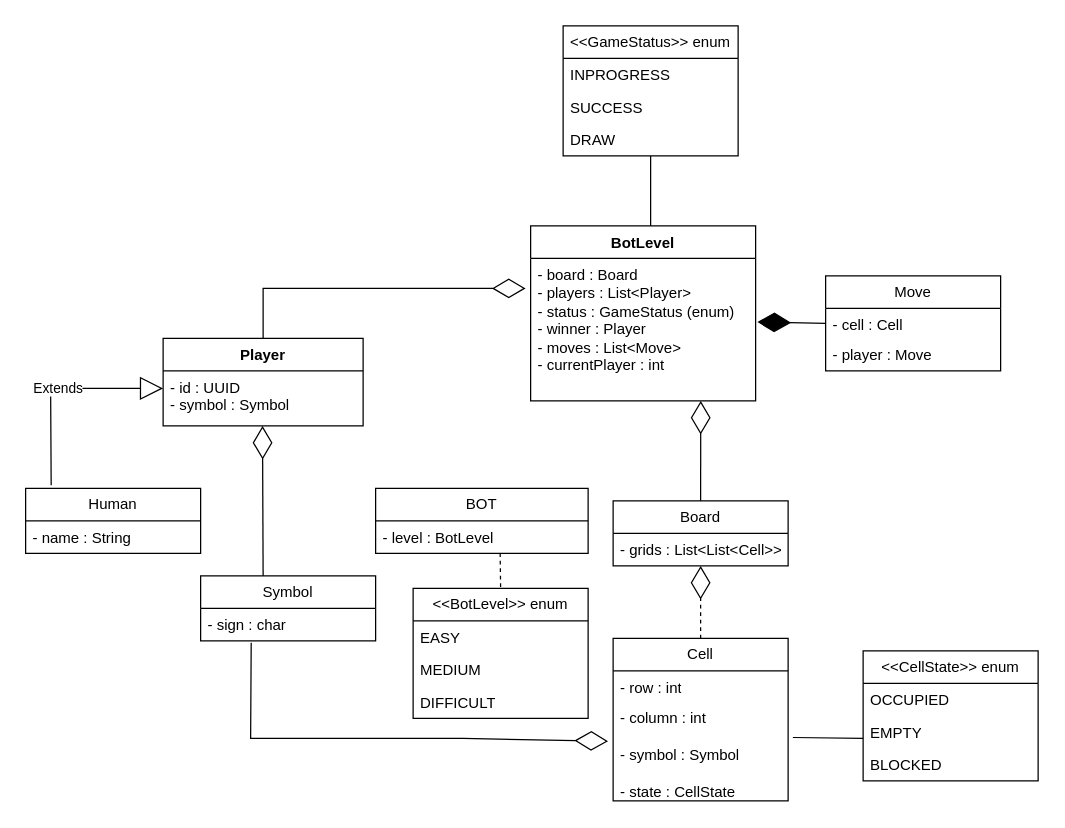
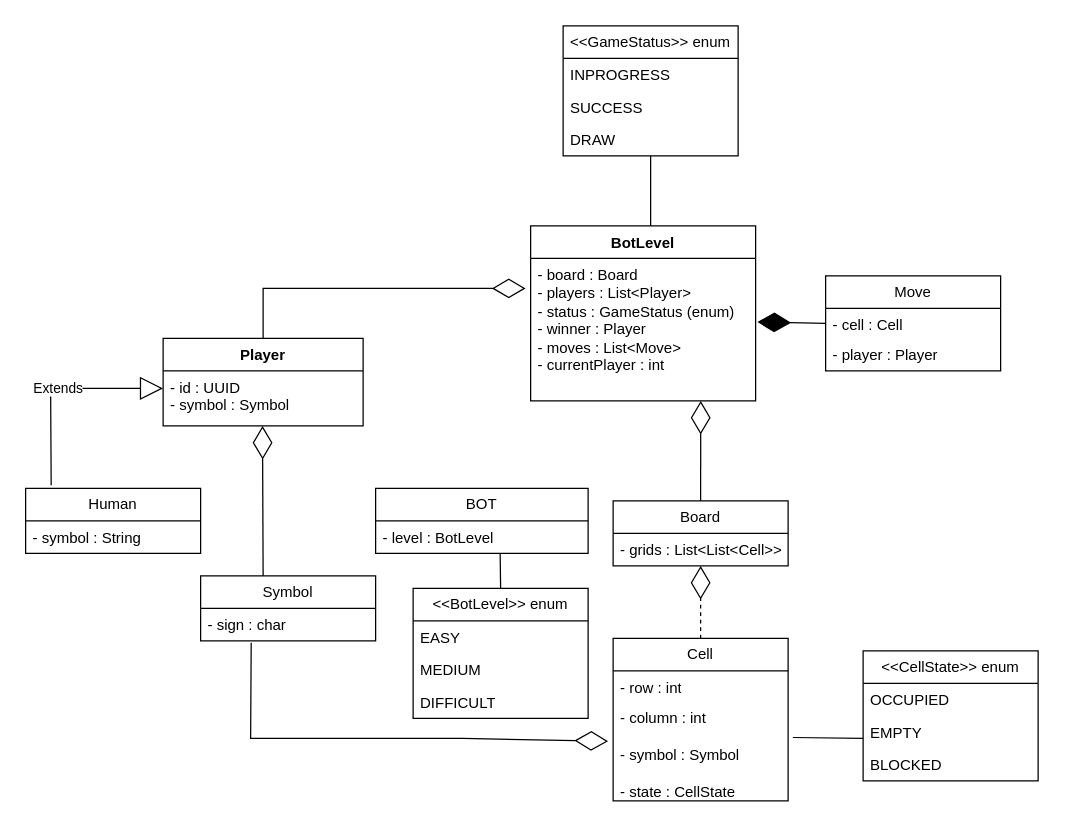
(886, 356) -> (893, 356)
(86, 538) -> (93, 538)
(500, 570) -> (500, 570)
